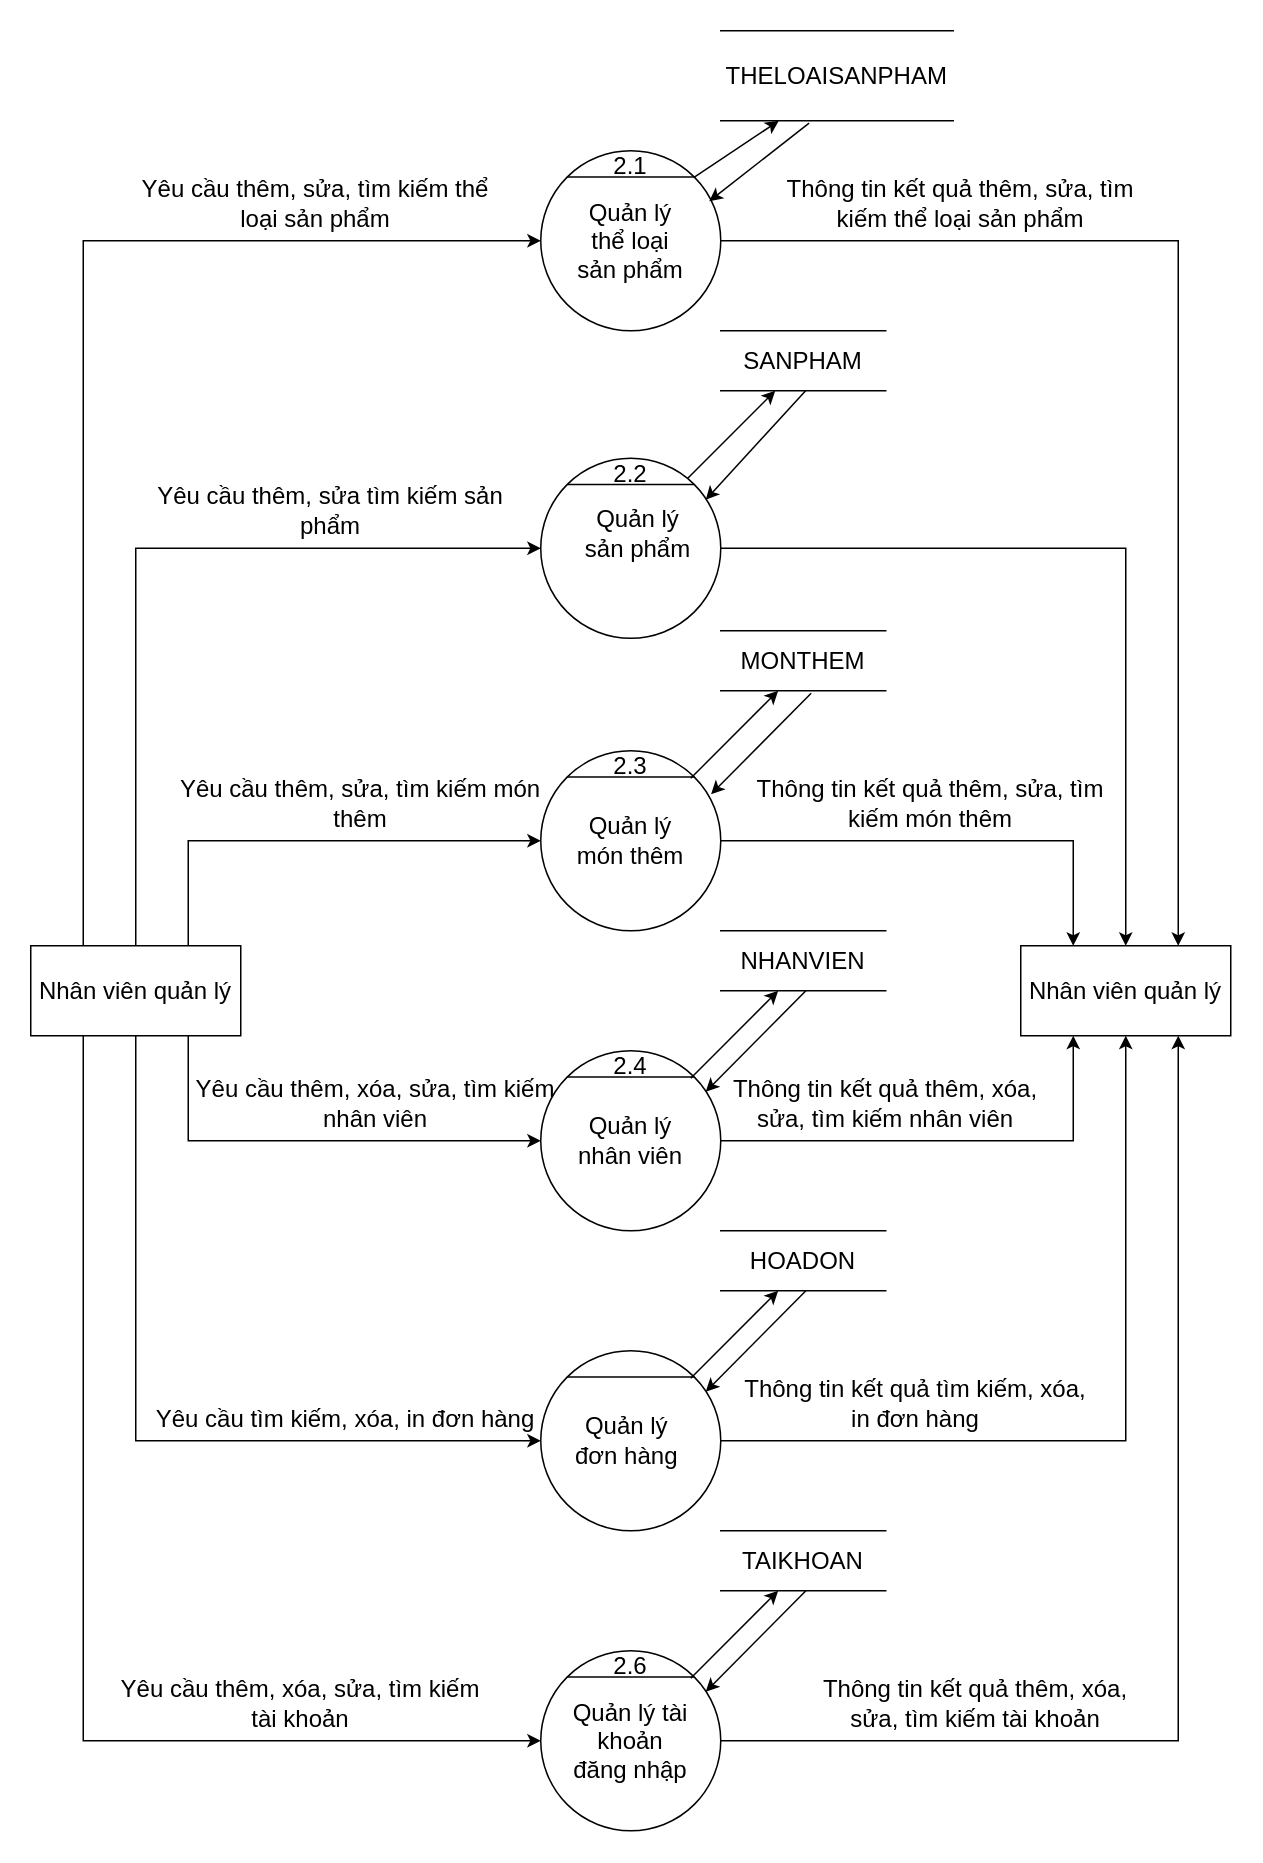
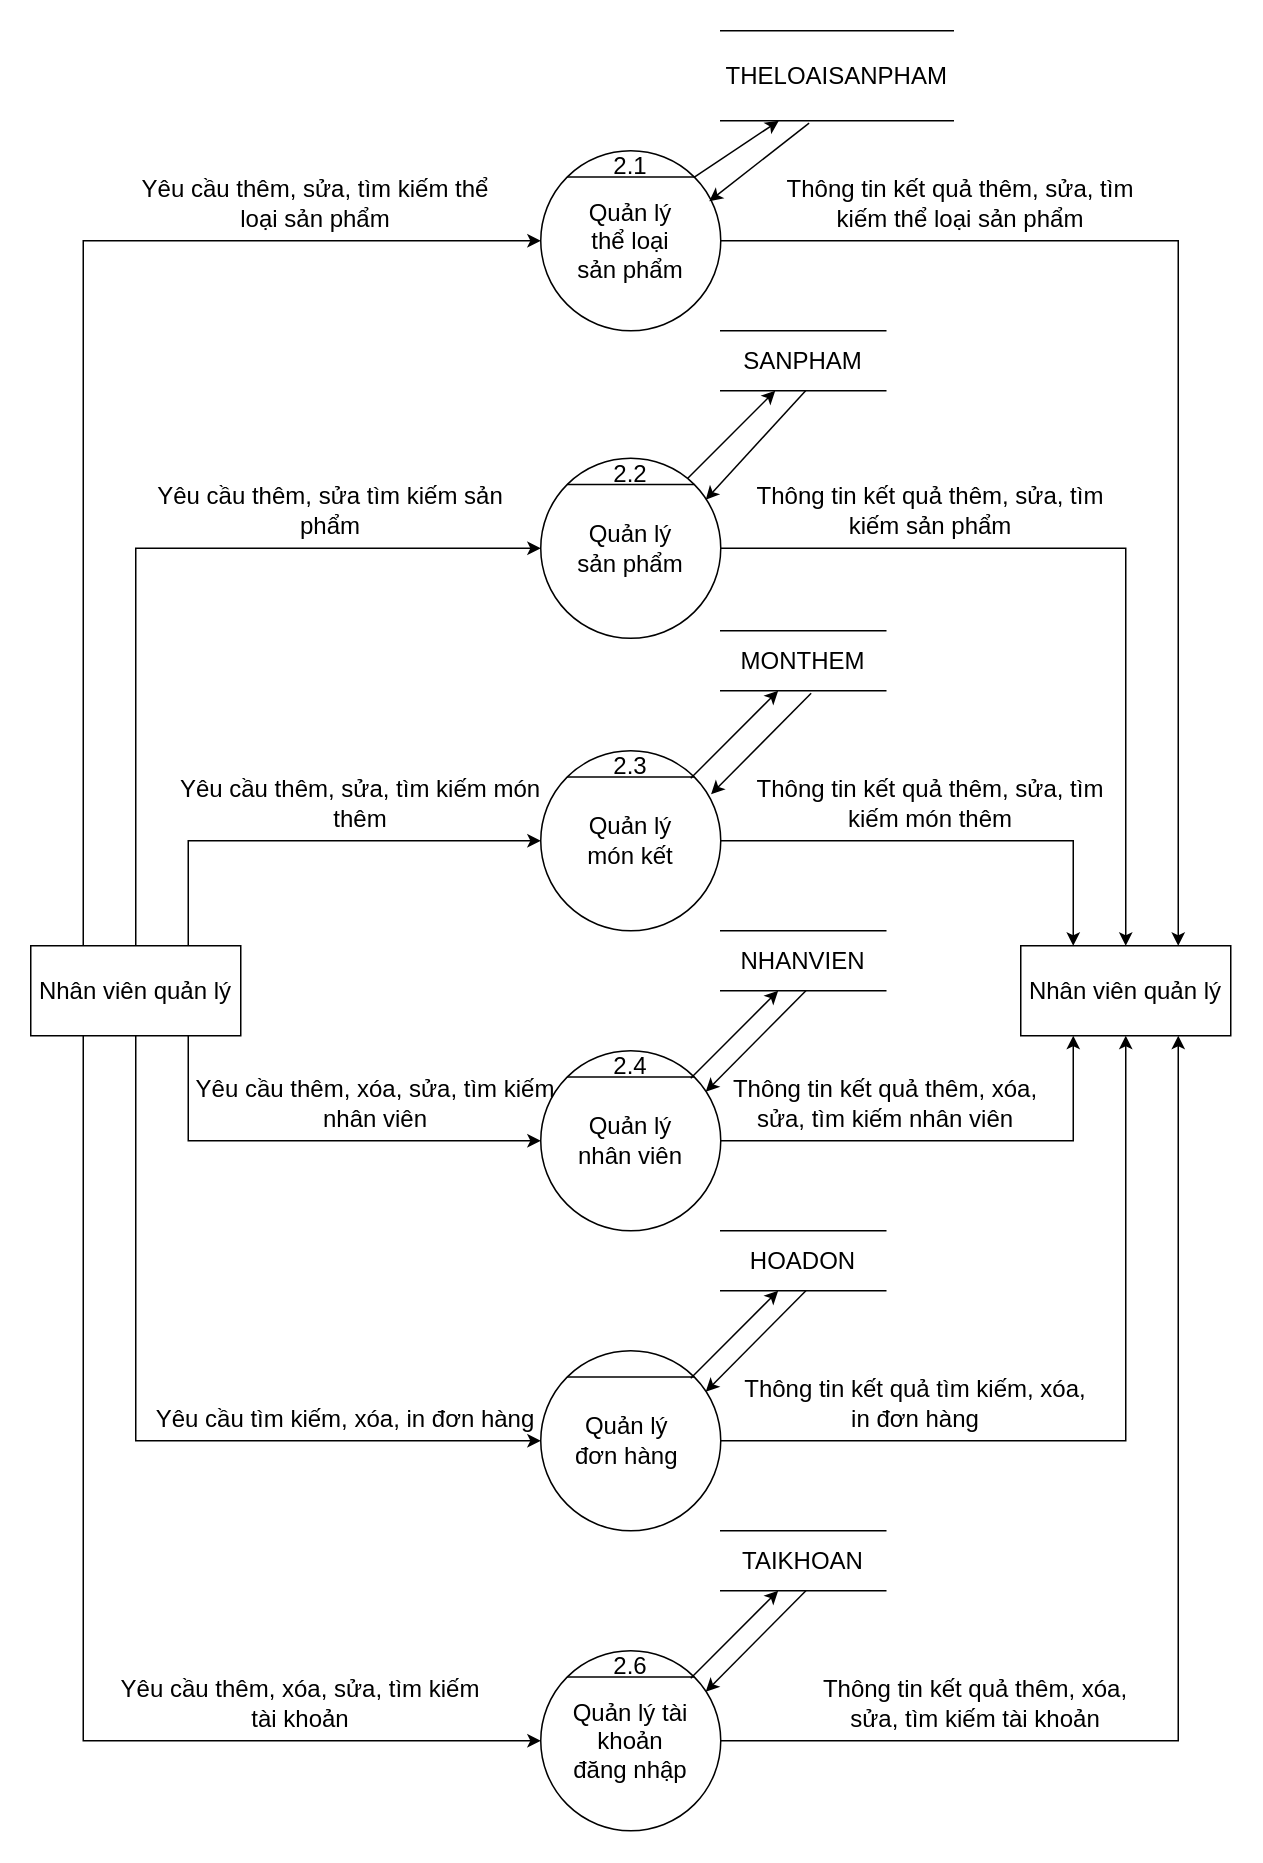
none -> (931, 511)
(638, 533) -> (631, 548)
(631, 841) -> (631, 841)
